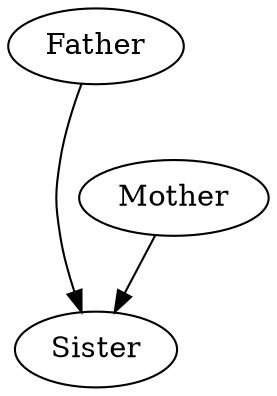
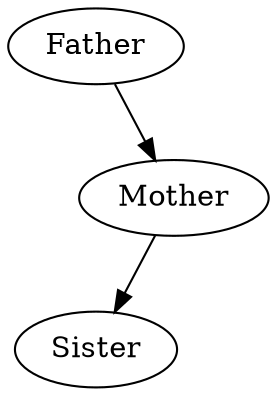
(57, 187) -> (130, 113)
